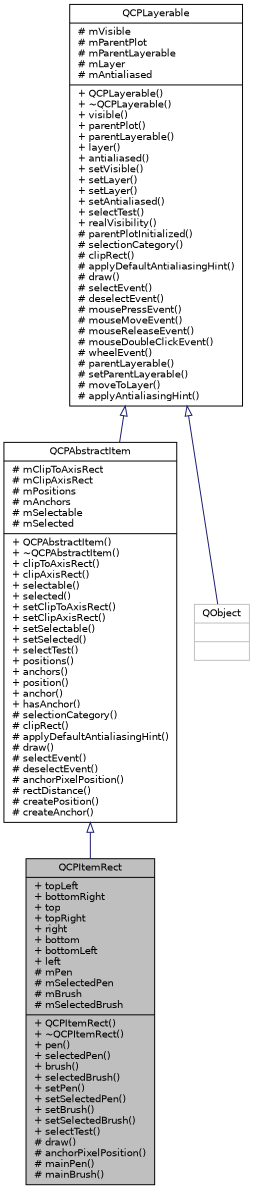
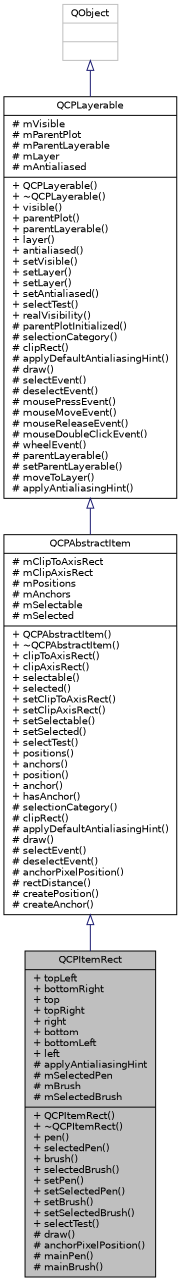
(203, 510) -> (90, 84)
(54, 973) -> (90, 1065)
